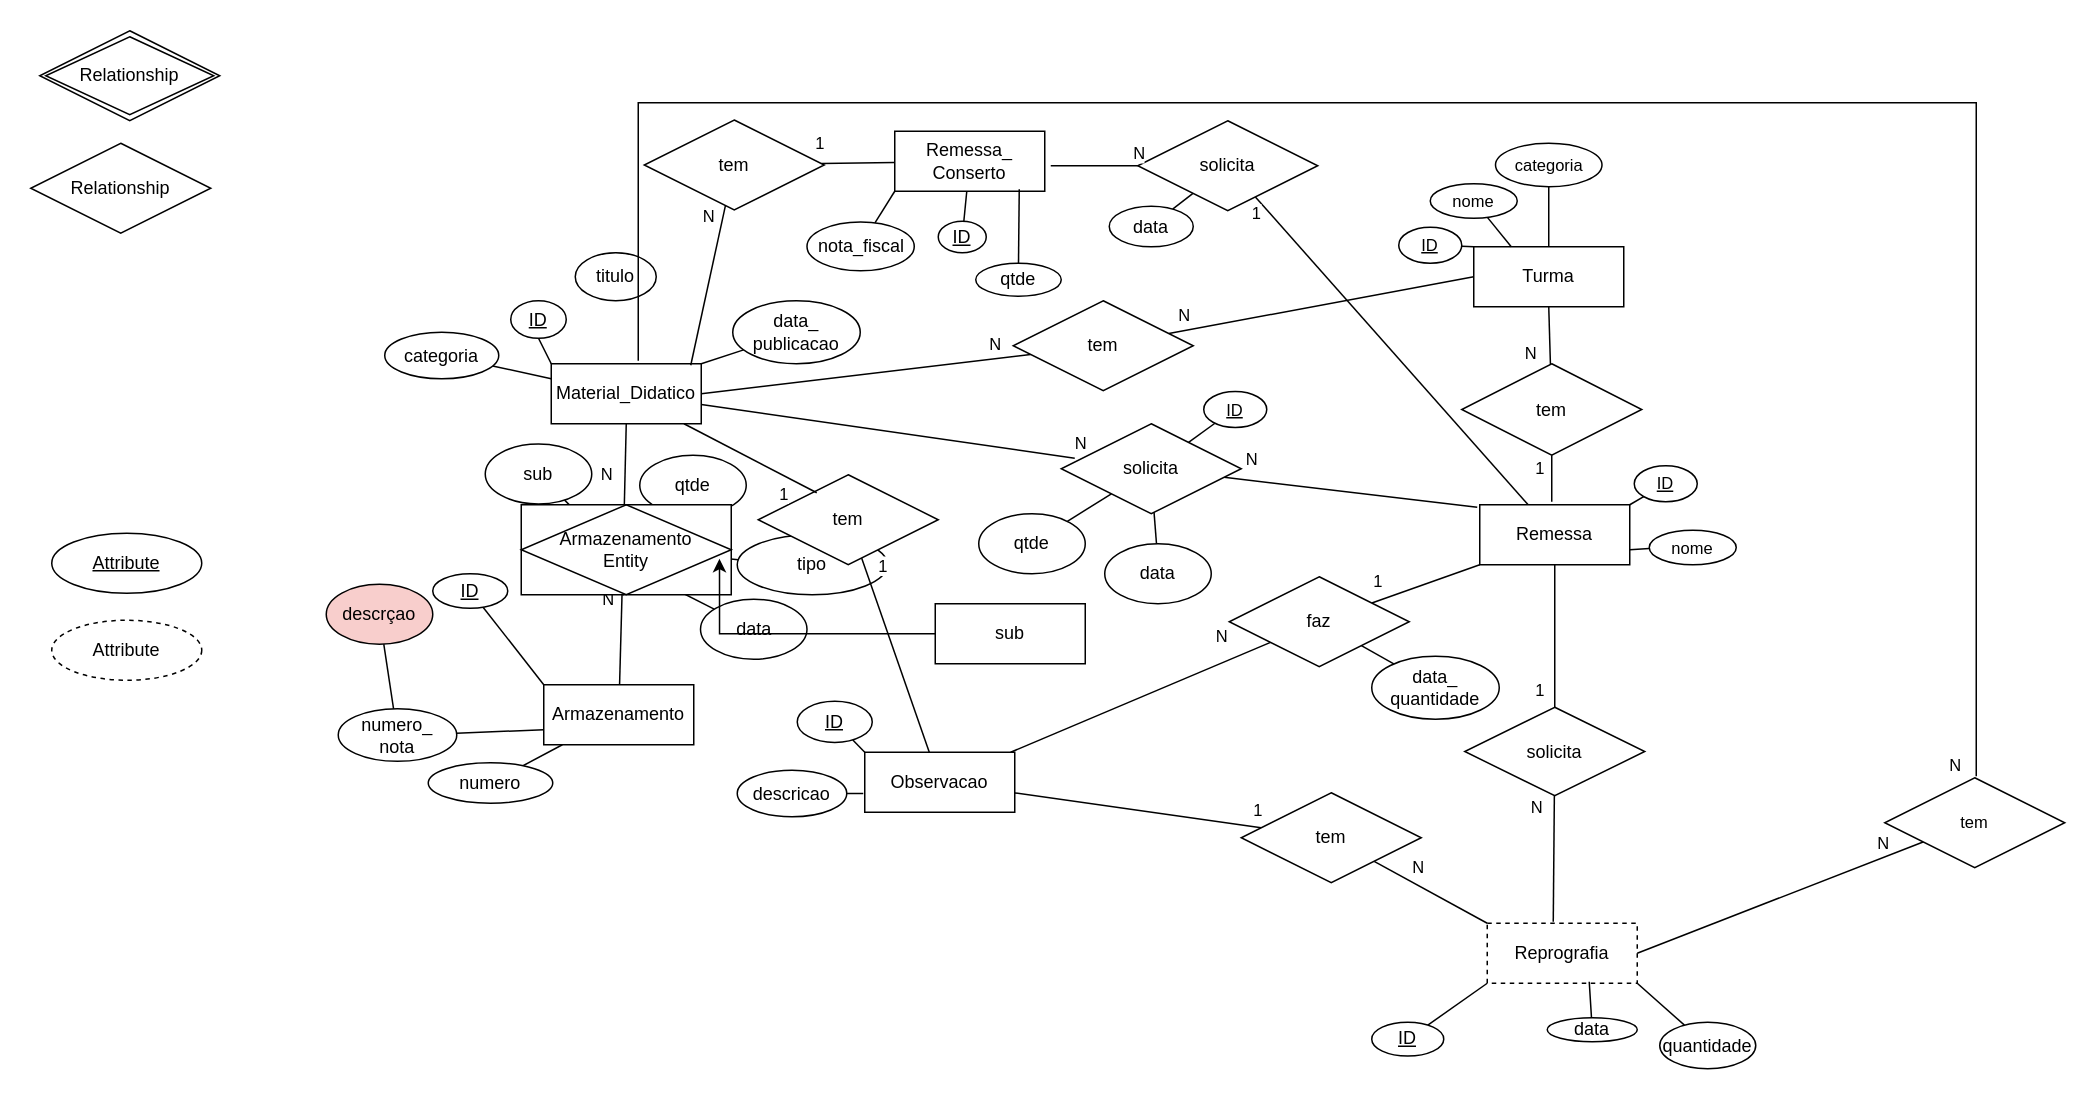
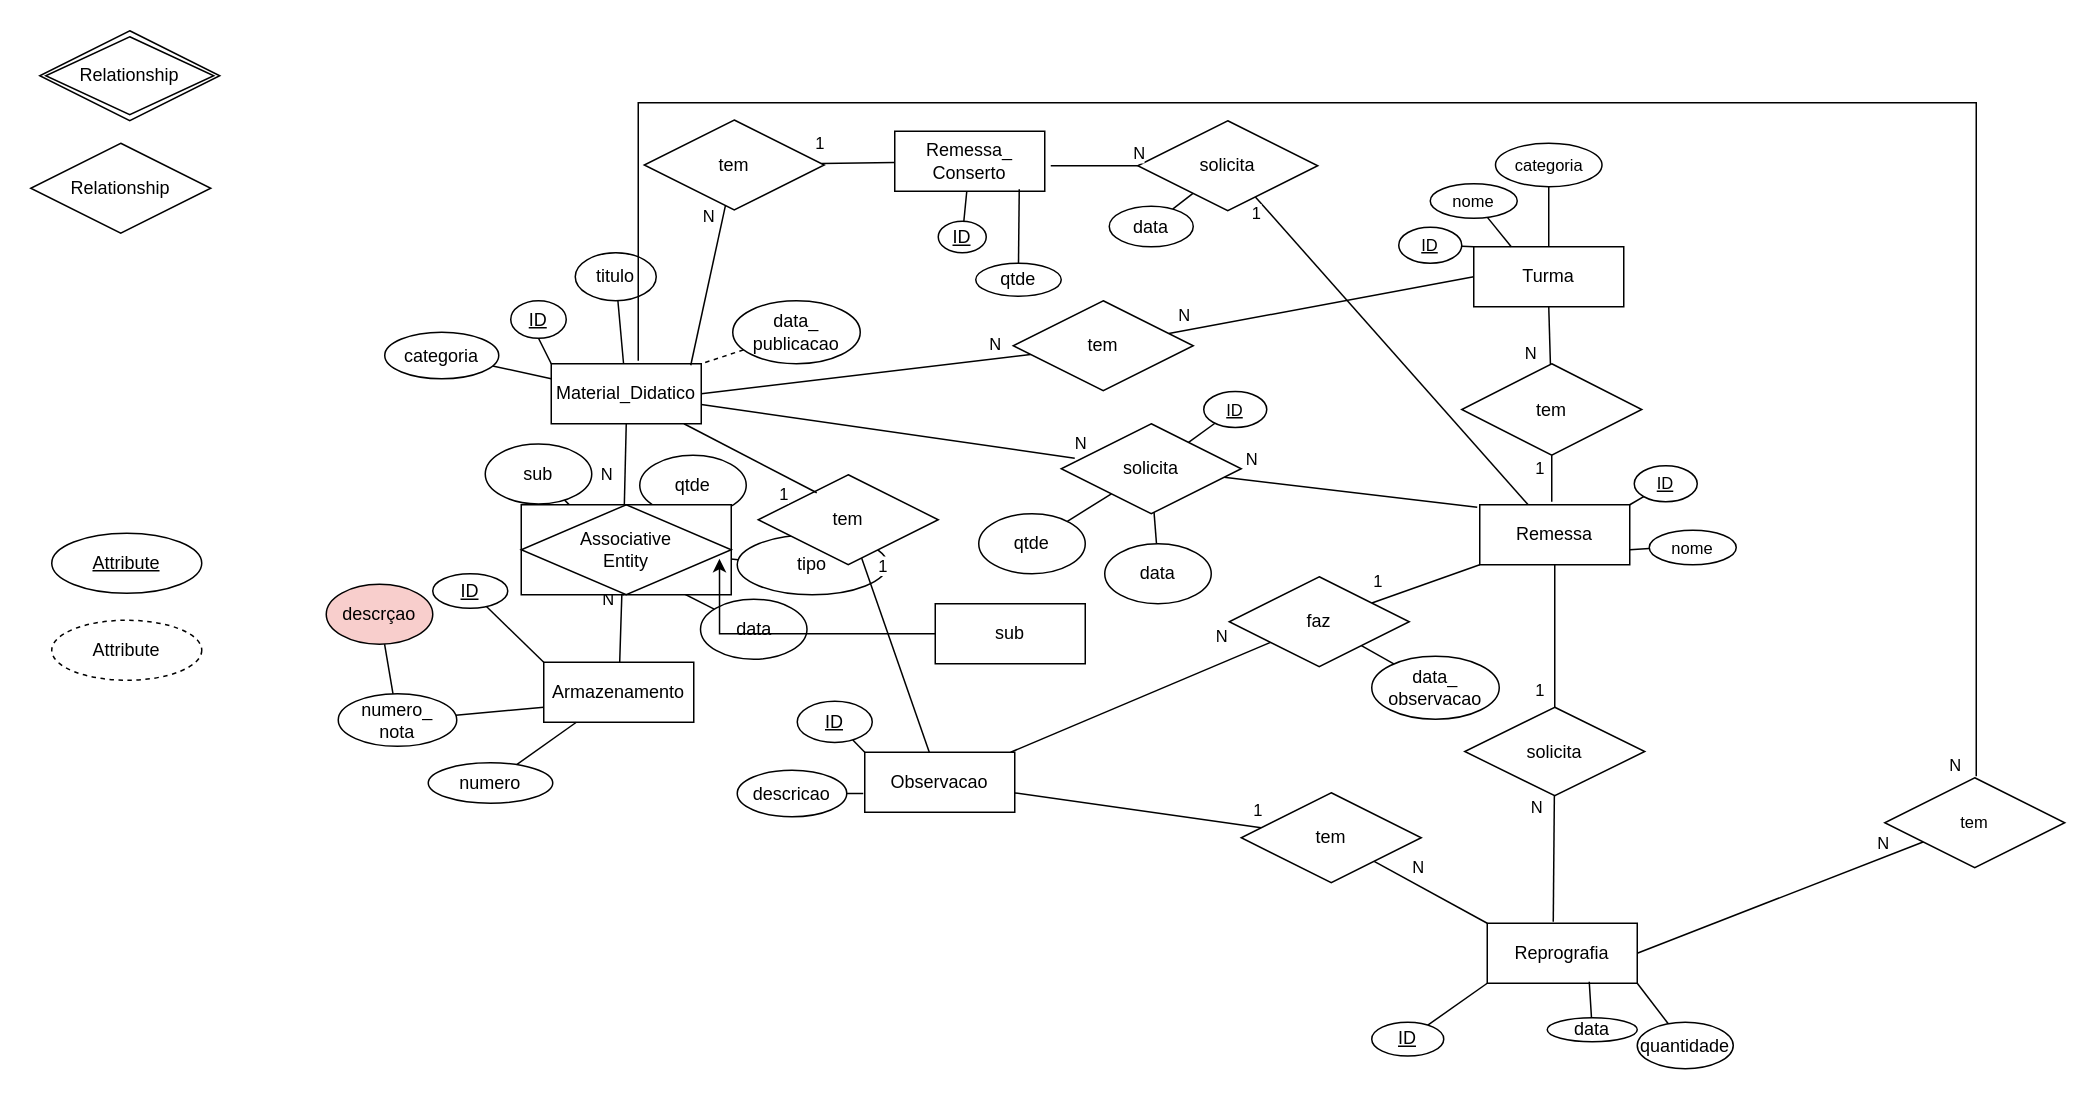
(885, 207) -> none
(861, 246) -> none
none -> (621, 333)
(721, 357) -> (721, 357)
(626, 550) -> (626, 550)
(1436, 688) -> (1436, 688)
(619, 715) -> (619, 692)
(398, 735) -> (398, 720)
(1562, 953) -> (1562, 953)
(1708, 1046) -> (1685, 1046)
